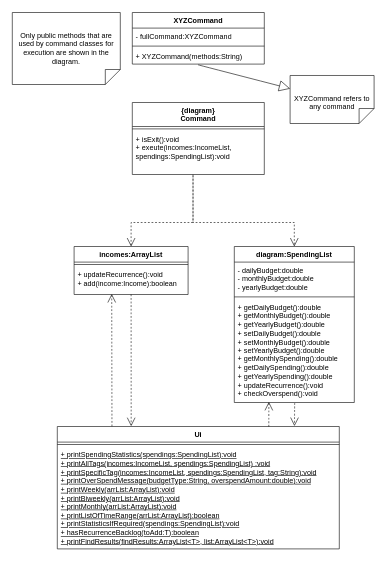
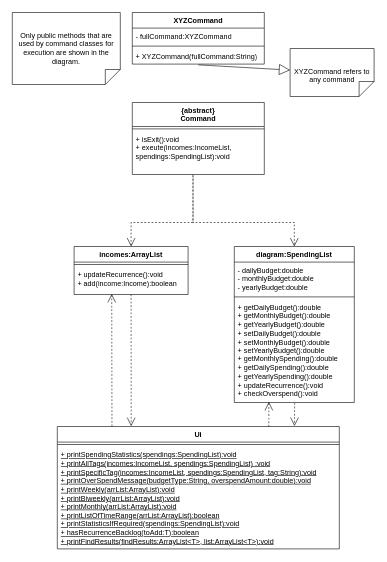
(190, 57) -> (196, 57)
(332, 99) -> (332, 72)
(198, 115) -> (198, 115)
